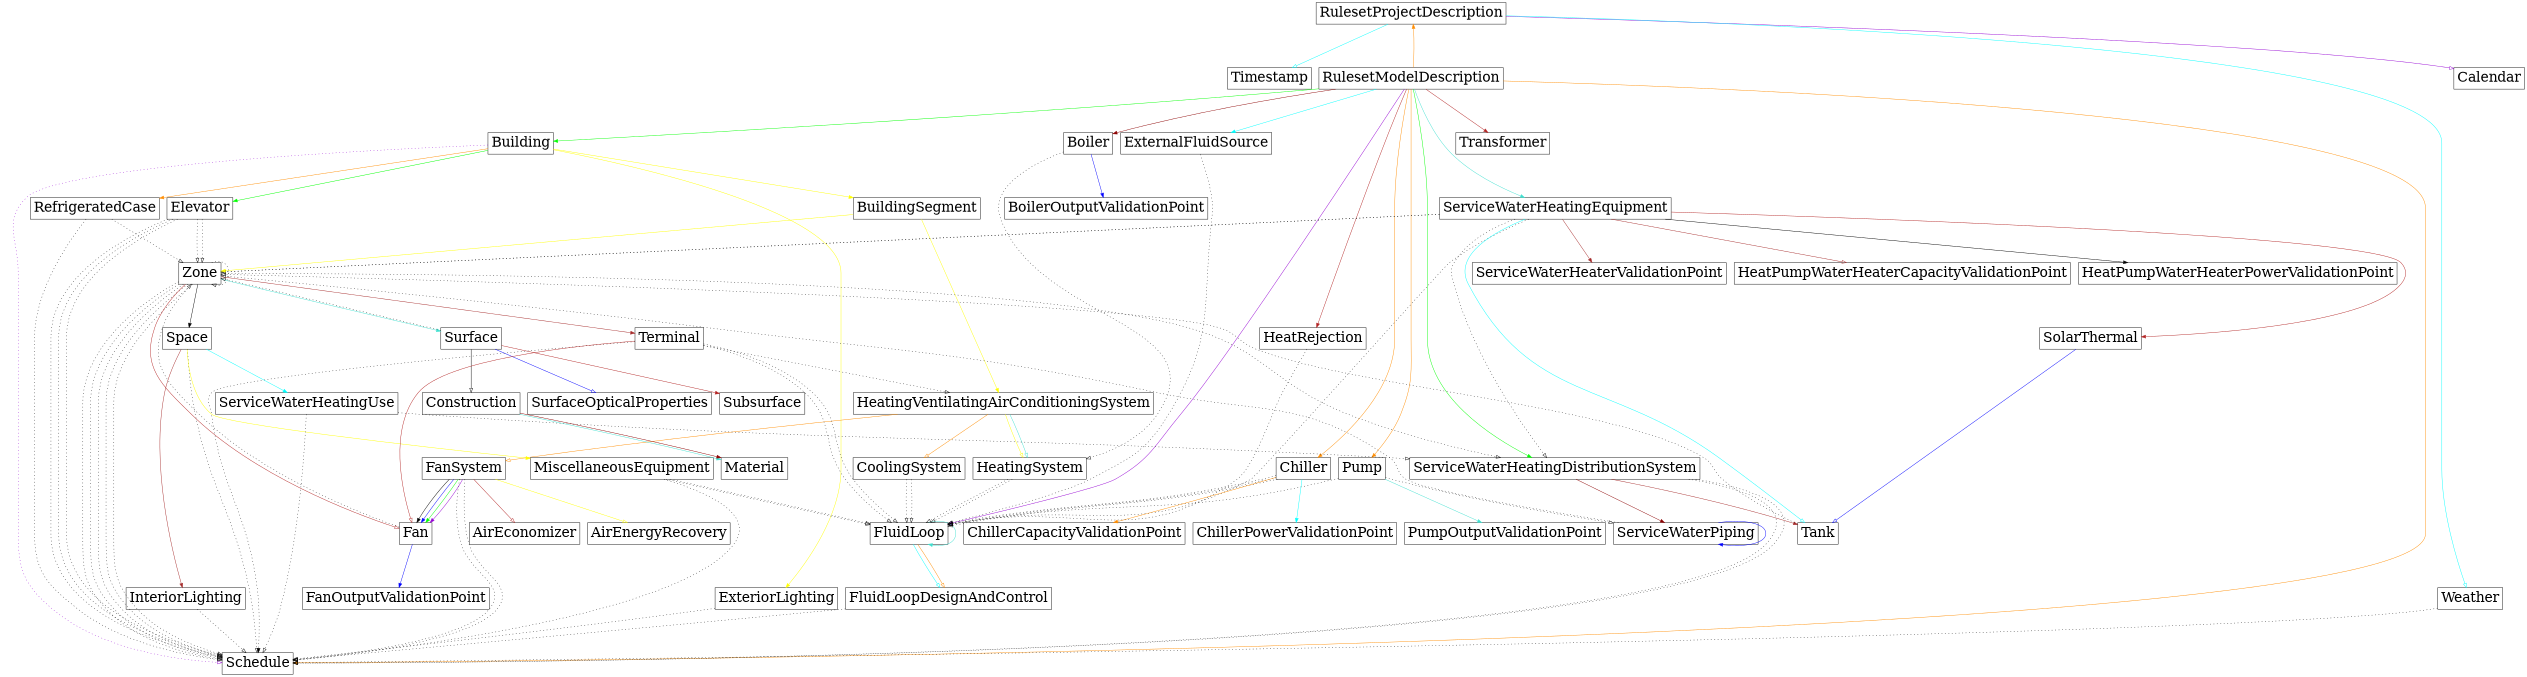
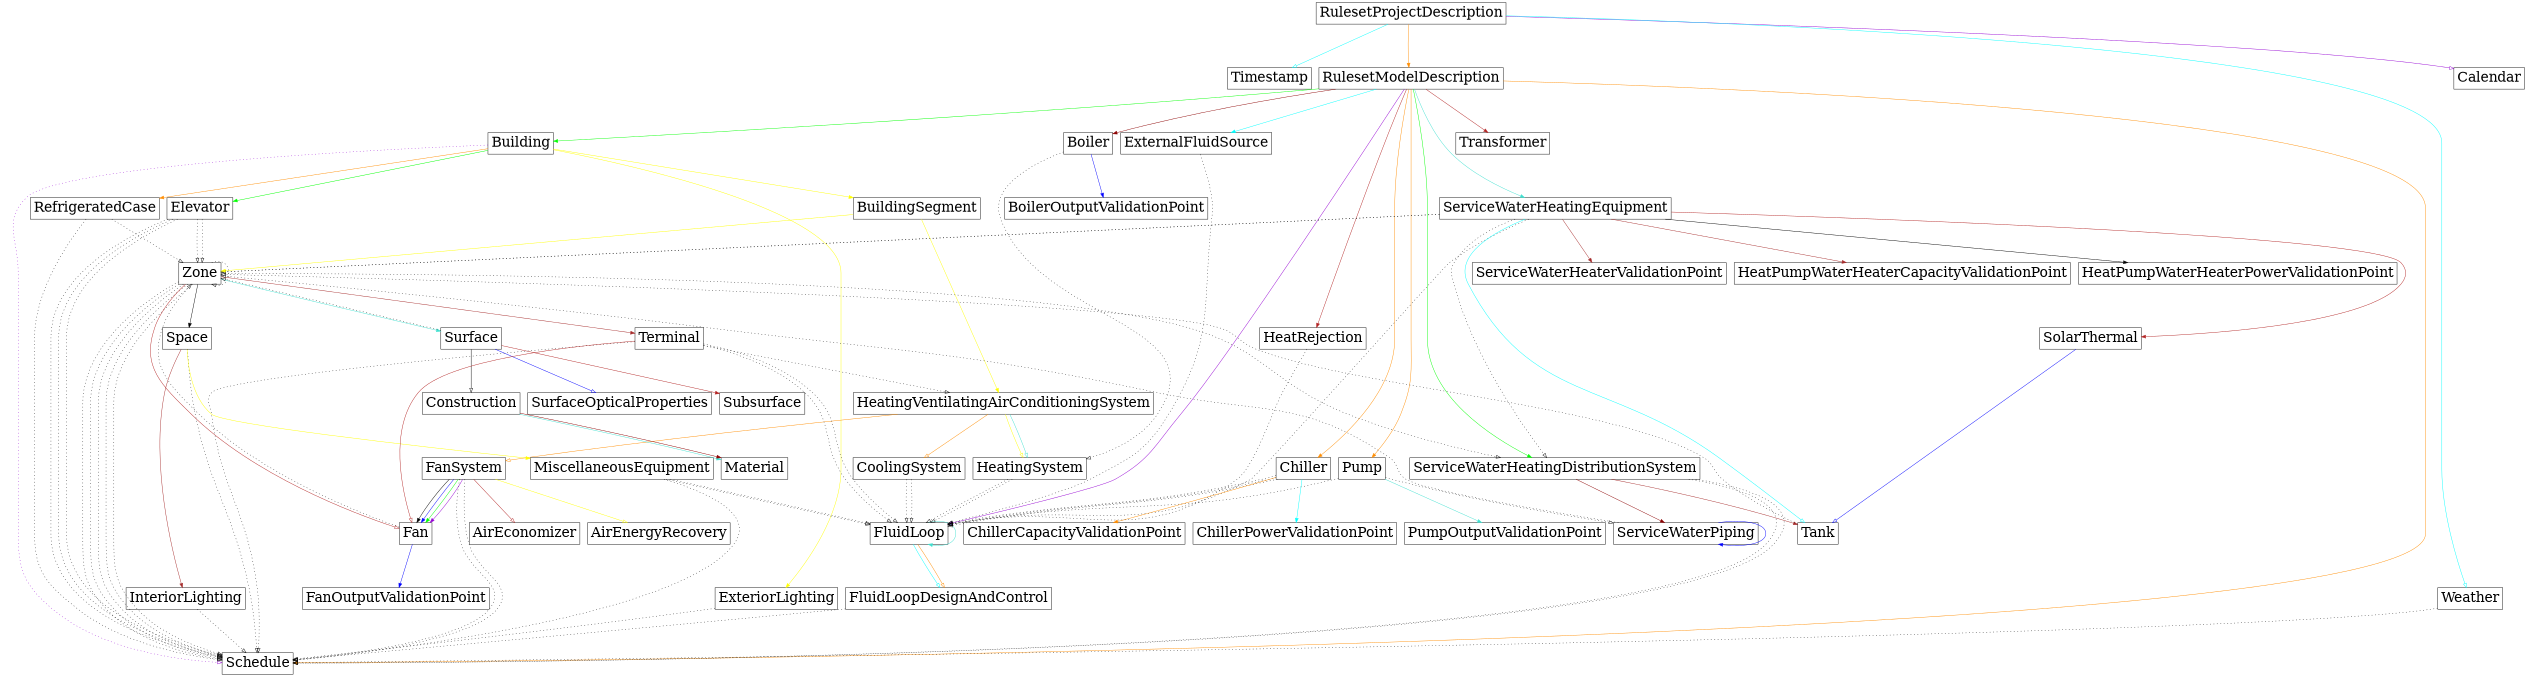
(1414, 48) -> (1408, 44)
(1727, 240) -> (1727, 240)
(292, 376) -> (292, 376)
(307, 403) -> none
